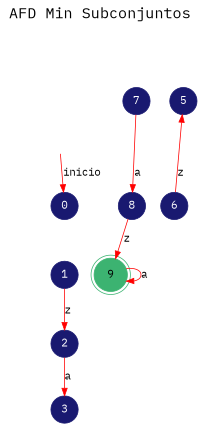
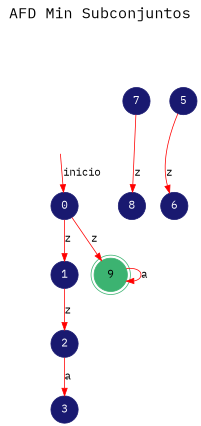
(179, 157) -> (167, 149)
(138, 173) -> (138, 173)
(123, 235) -> (85, 236)
none -> (65, 236)
